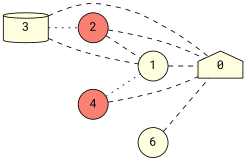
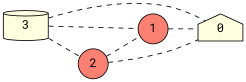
(63, 28) -> (64, 47)
(153, 66) -> (153, 29)
(93, 104) -> none
(153, 143) -> none
